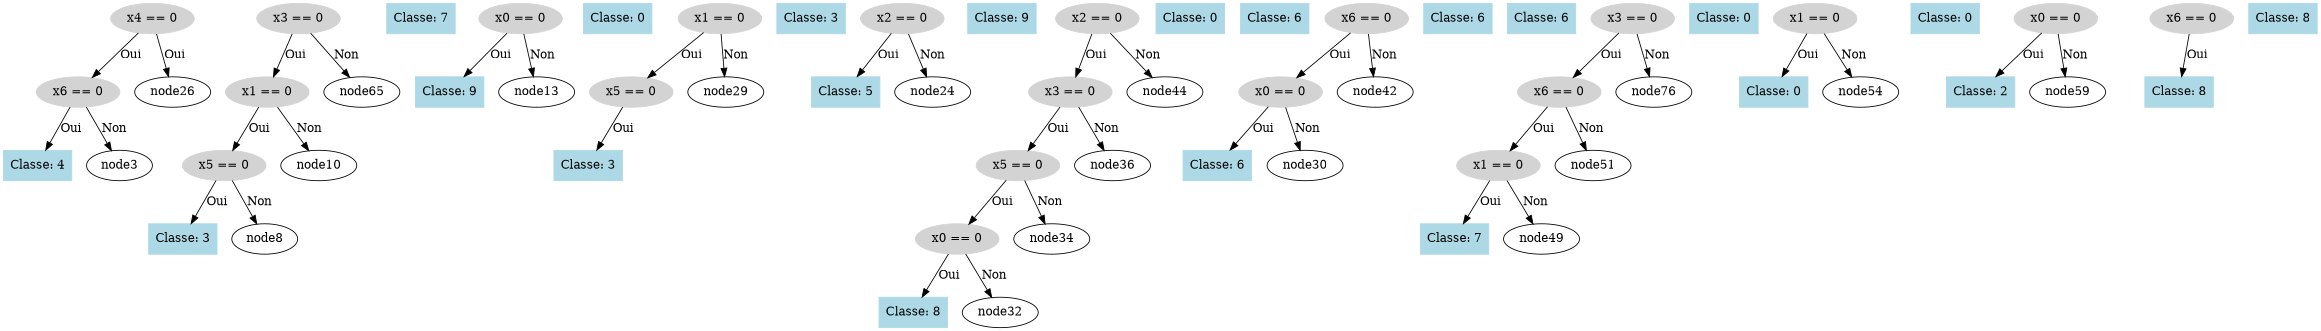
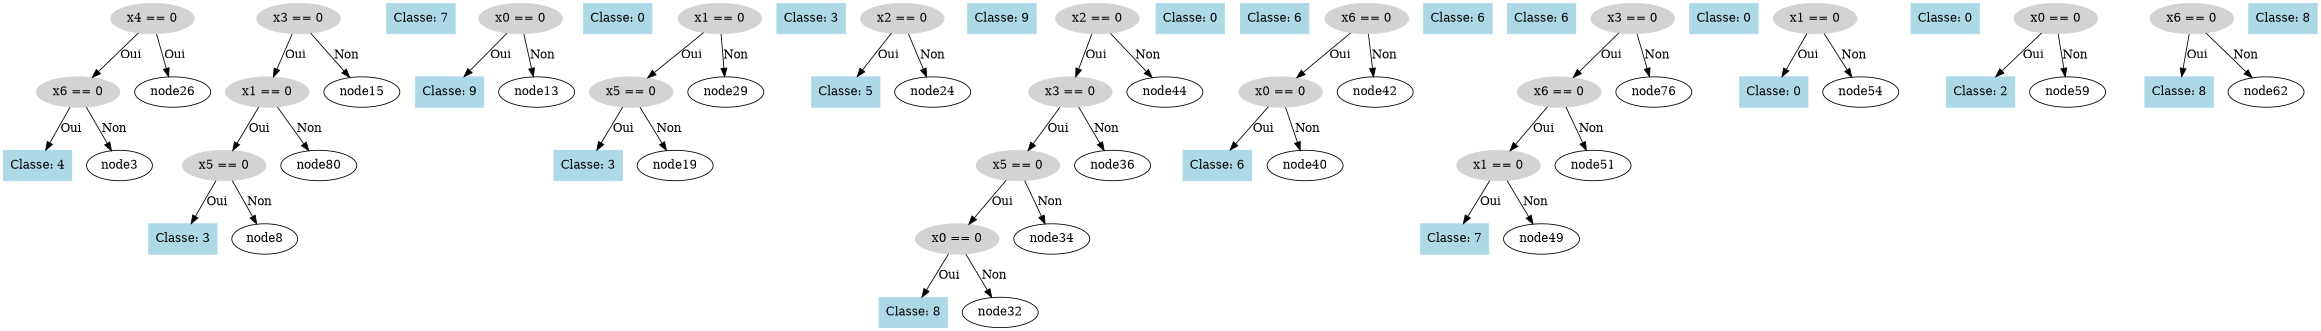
(362, 92) -> (362, 92)
none -> (2266, 92)
(319, 166) -> (319, 166)
none -> (675, 166)
(1305, 166) -> (1305, 166)
